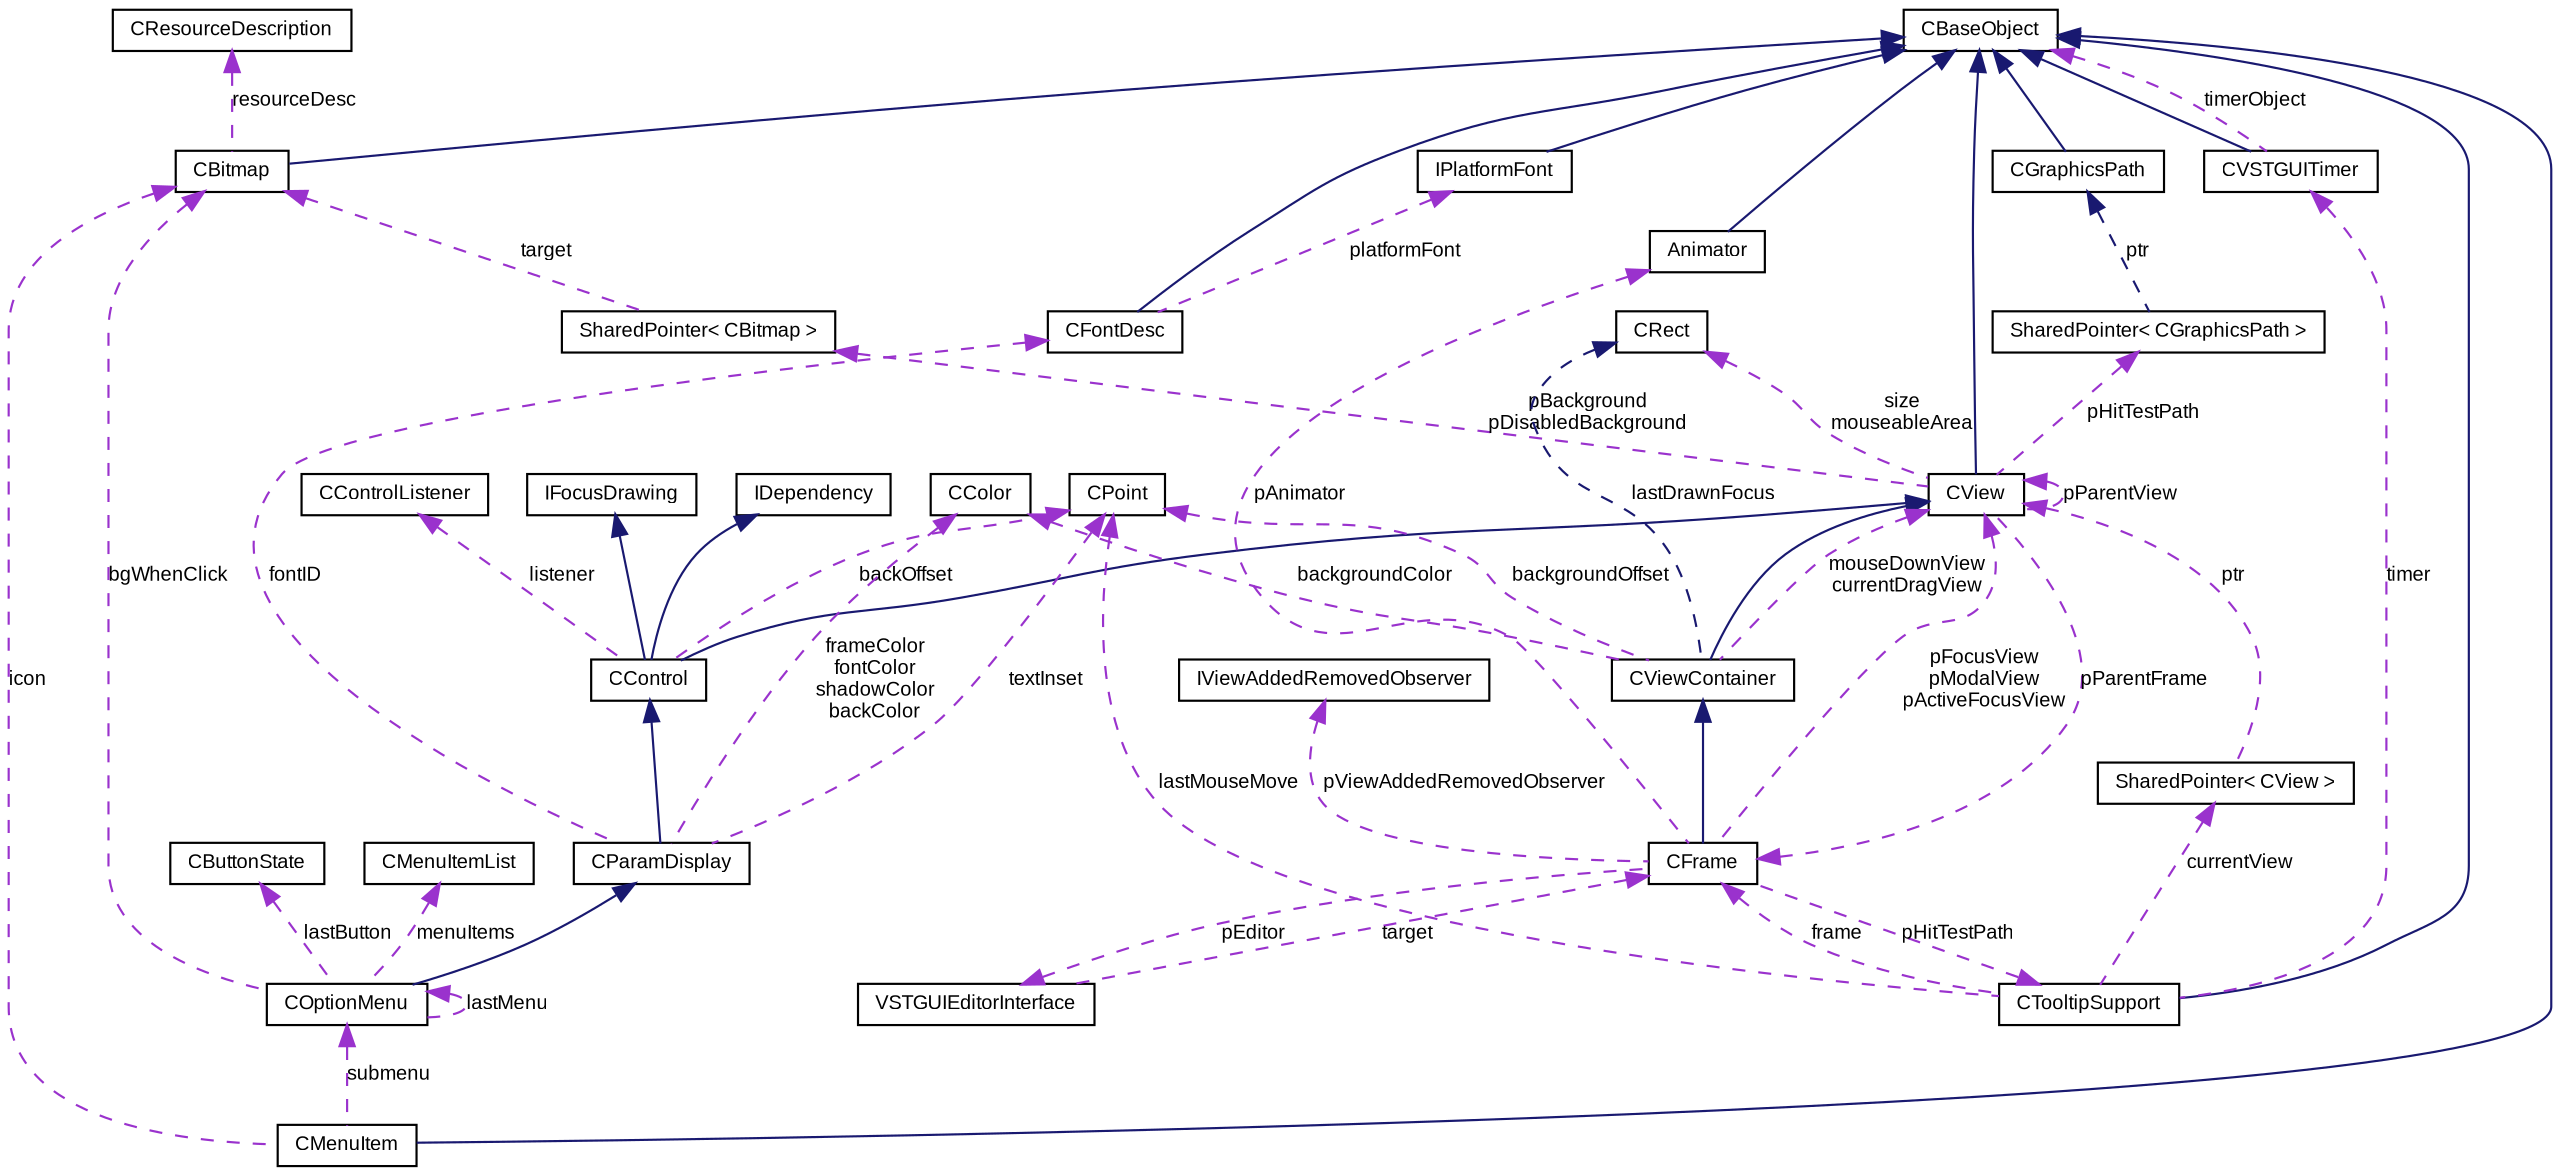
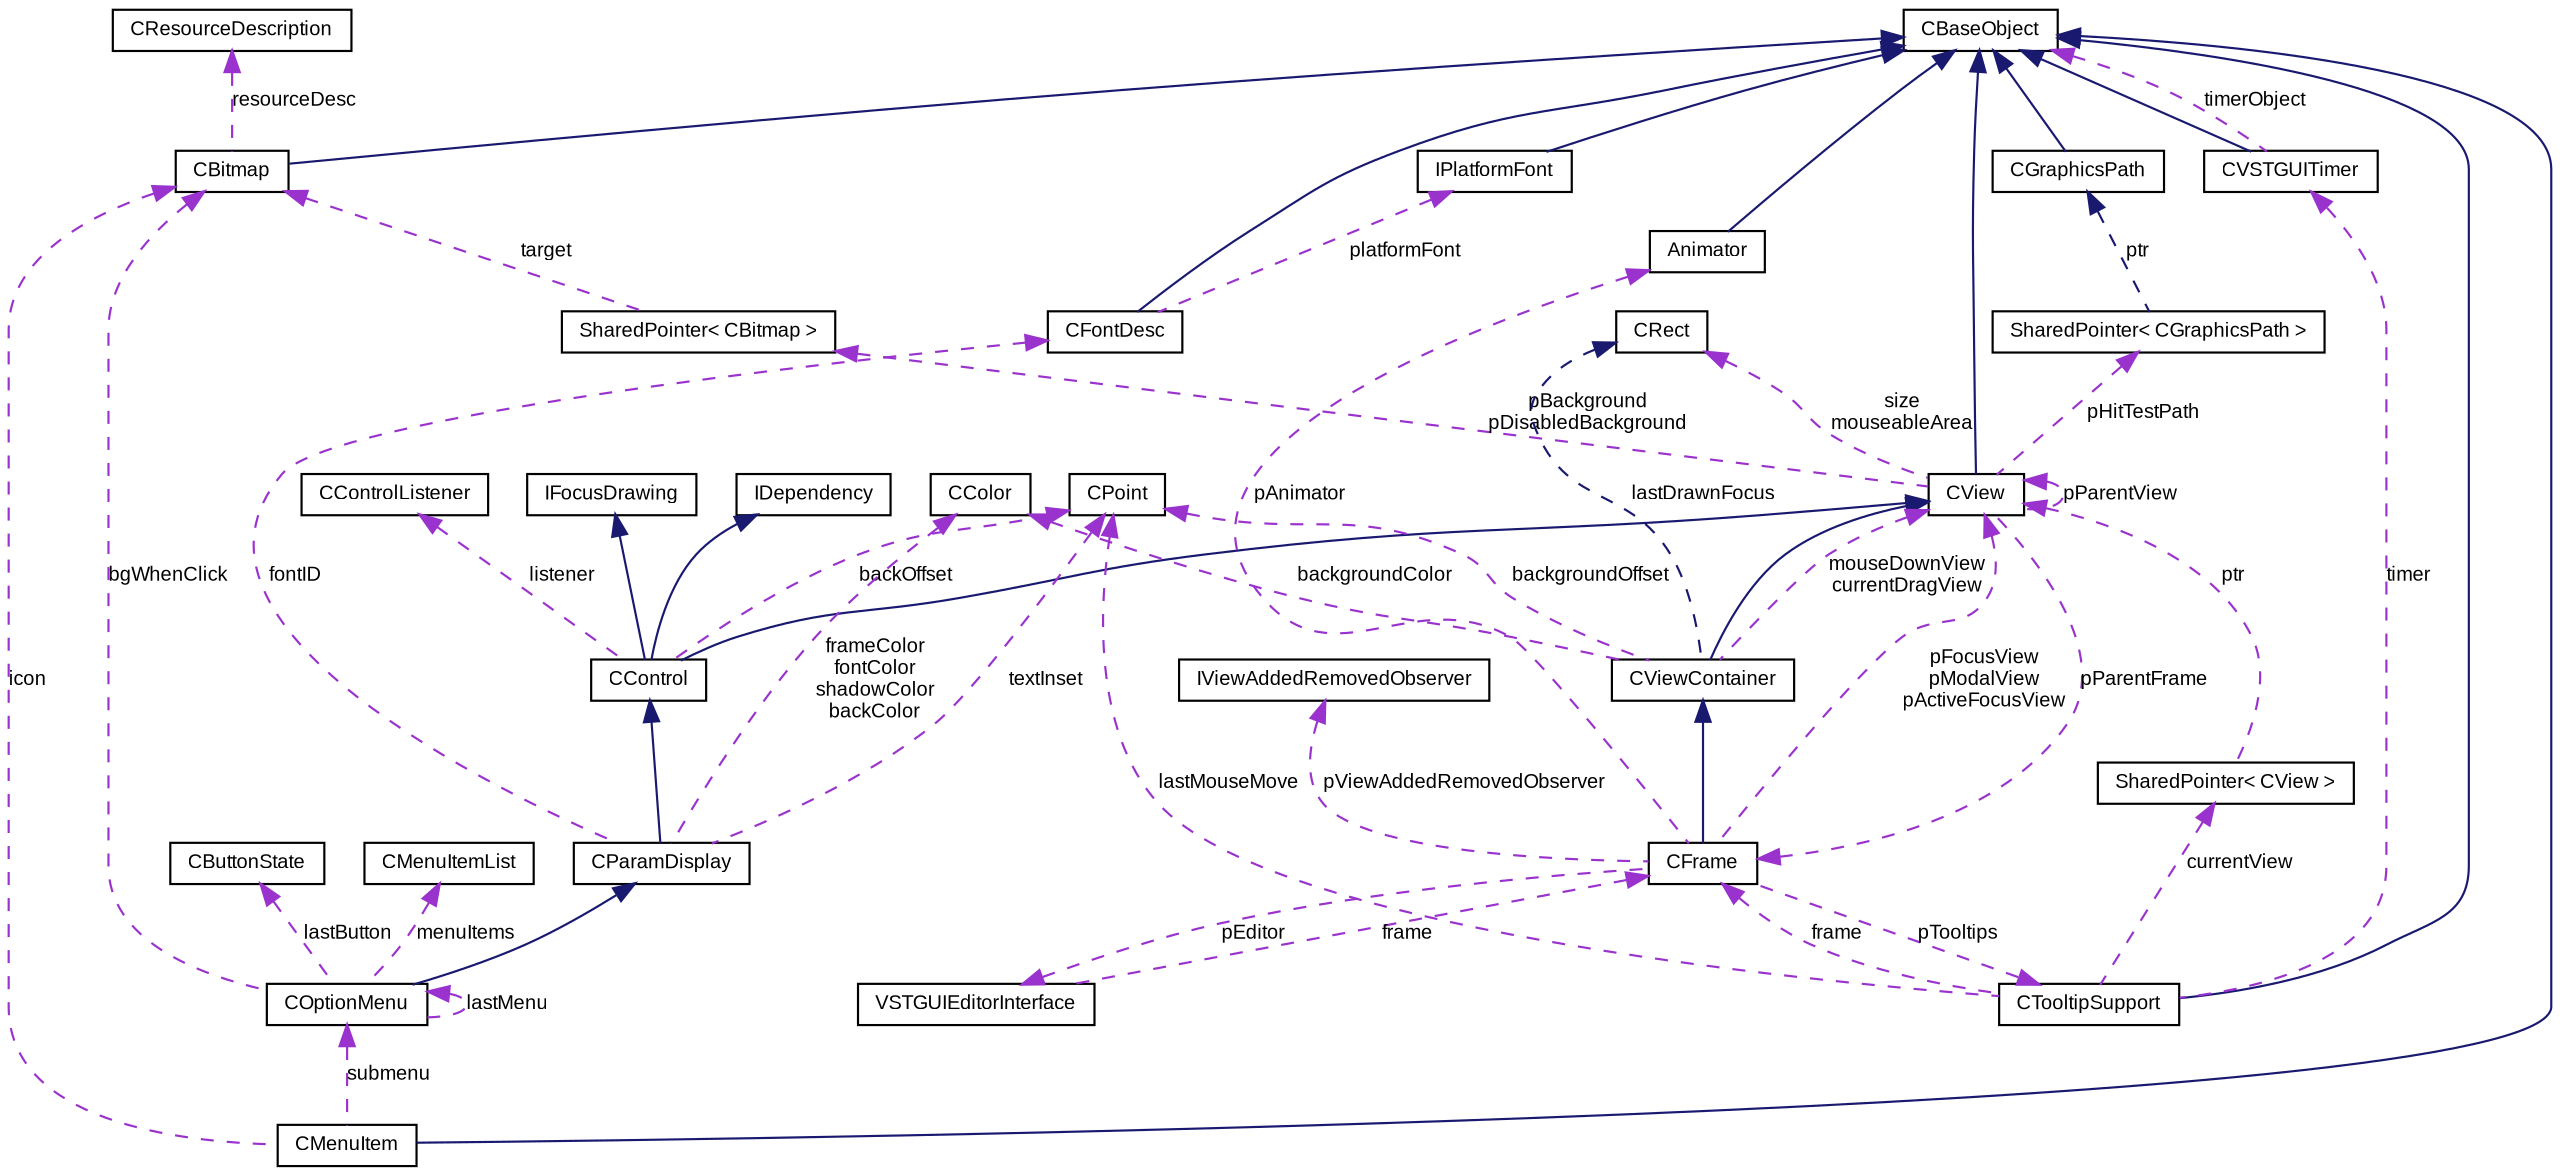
(1408, 934) -> (1408, 934)
(1958, 934) -> (1958, 934)
